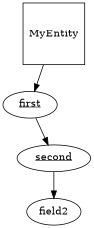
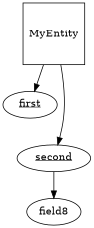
(40, 128) -> (64, 101)
(54, 212) -> (54, 212)
